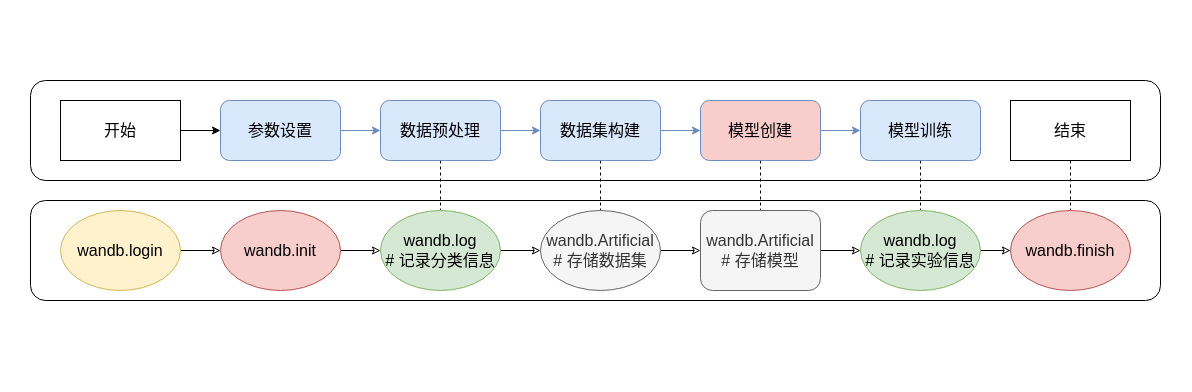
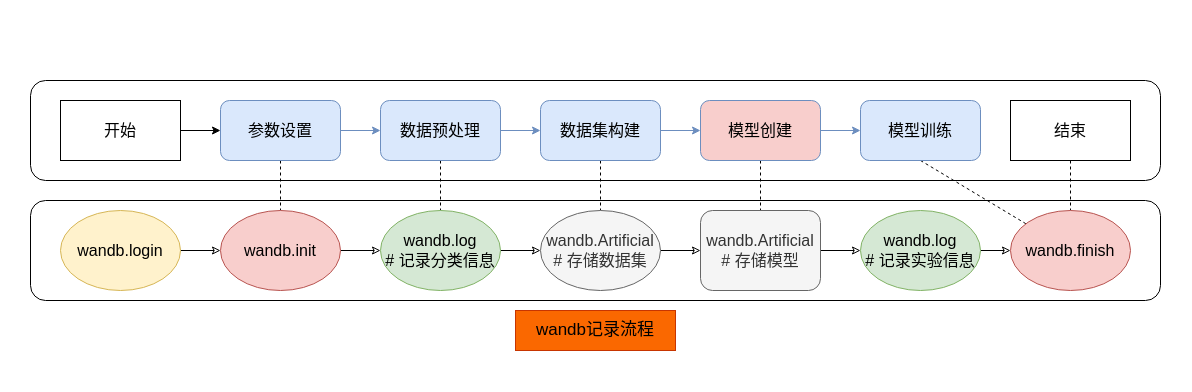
none -> (281, 186)
(921, 186) -> (973, 192)
none -> (596, 331)
